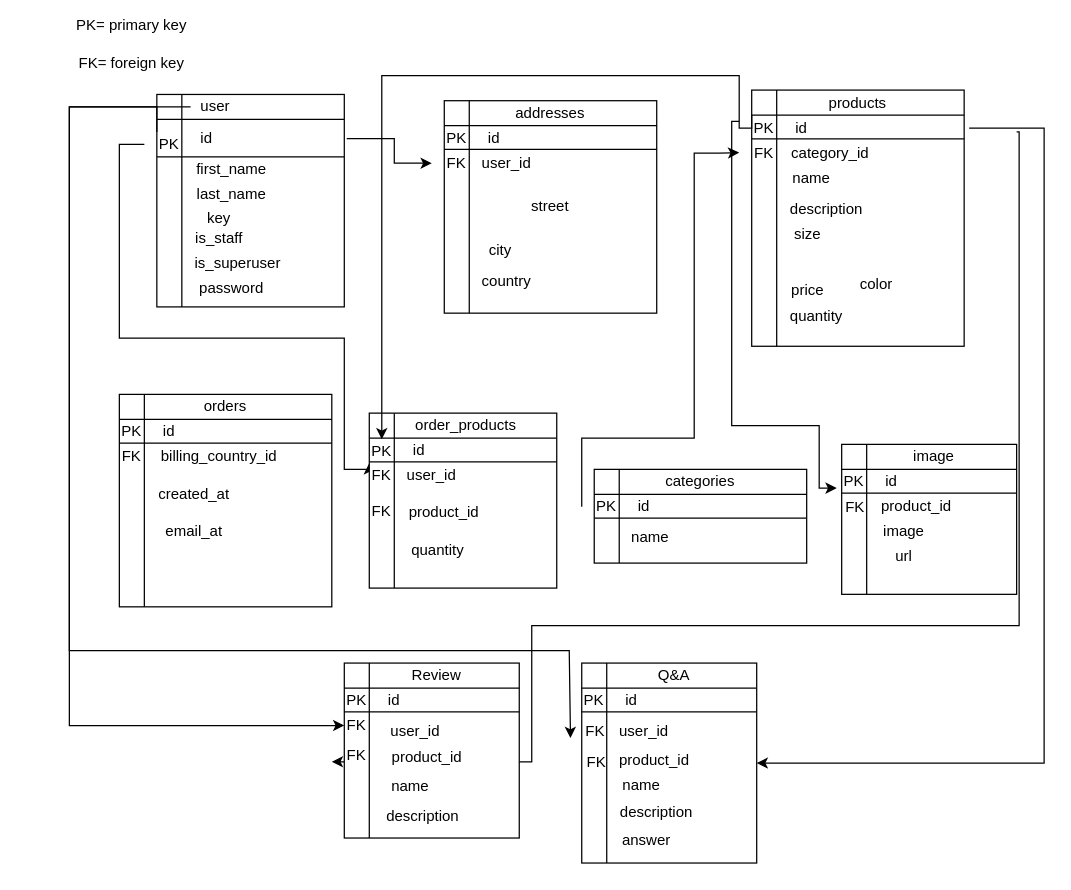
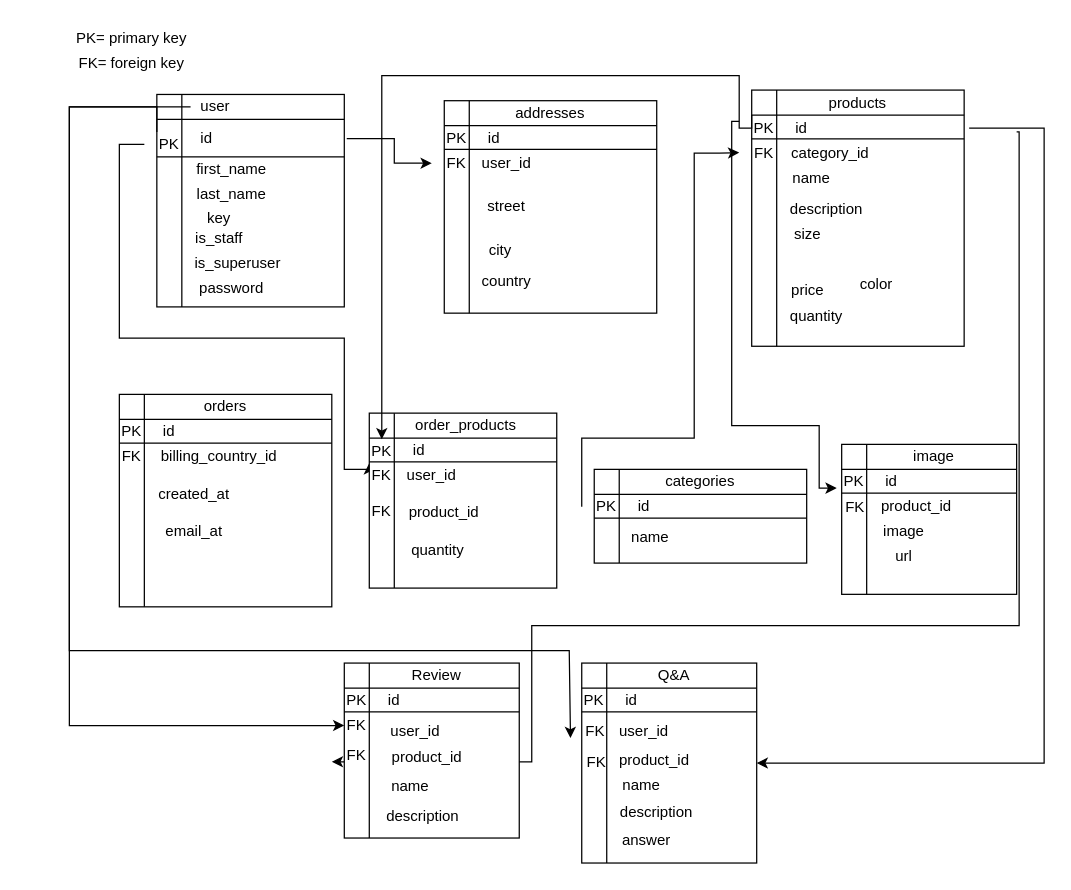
(132, 26) -> (132, 38)
(551, 207) -> (507, 207)
